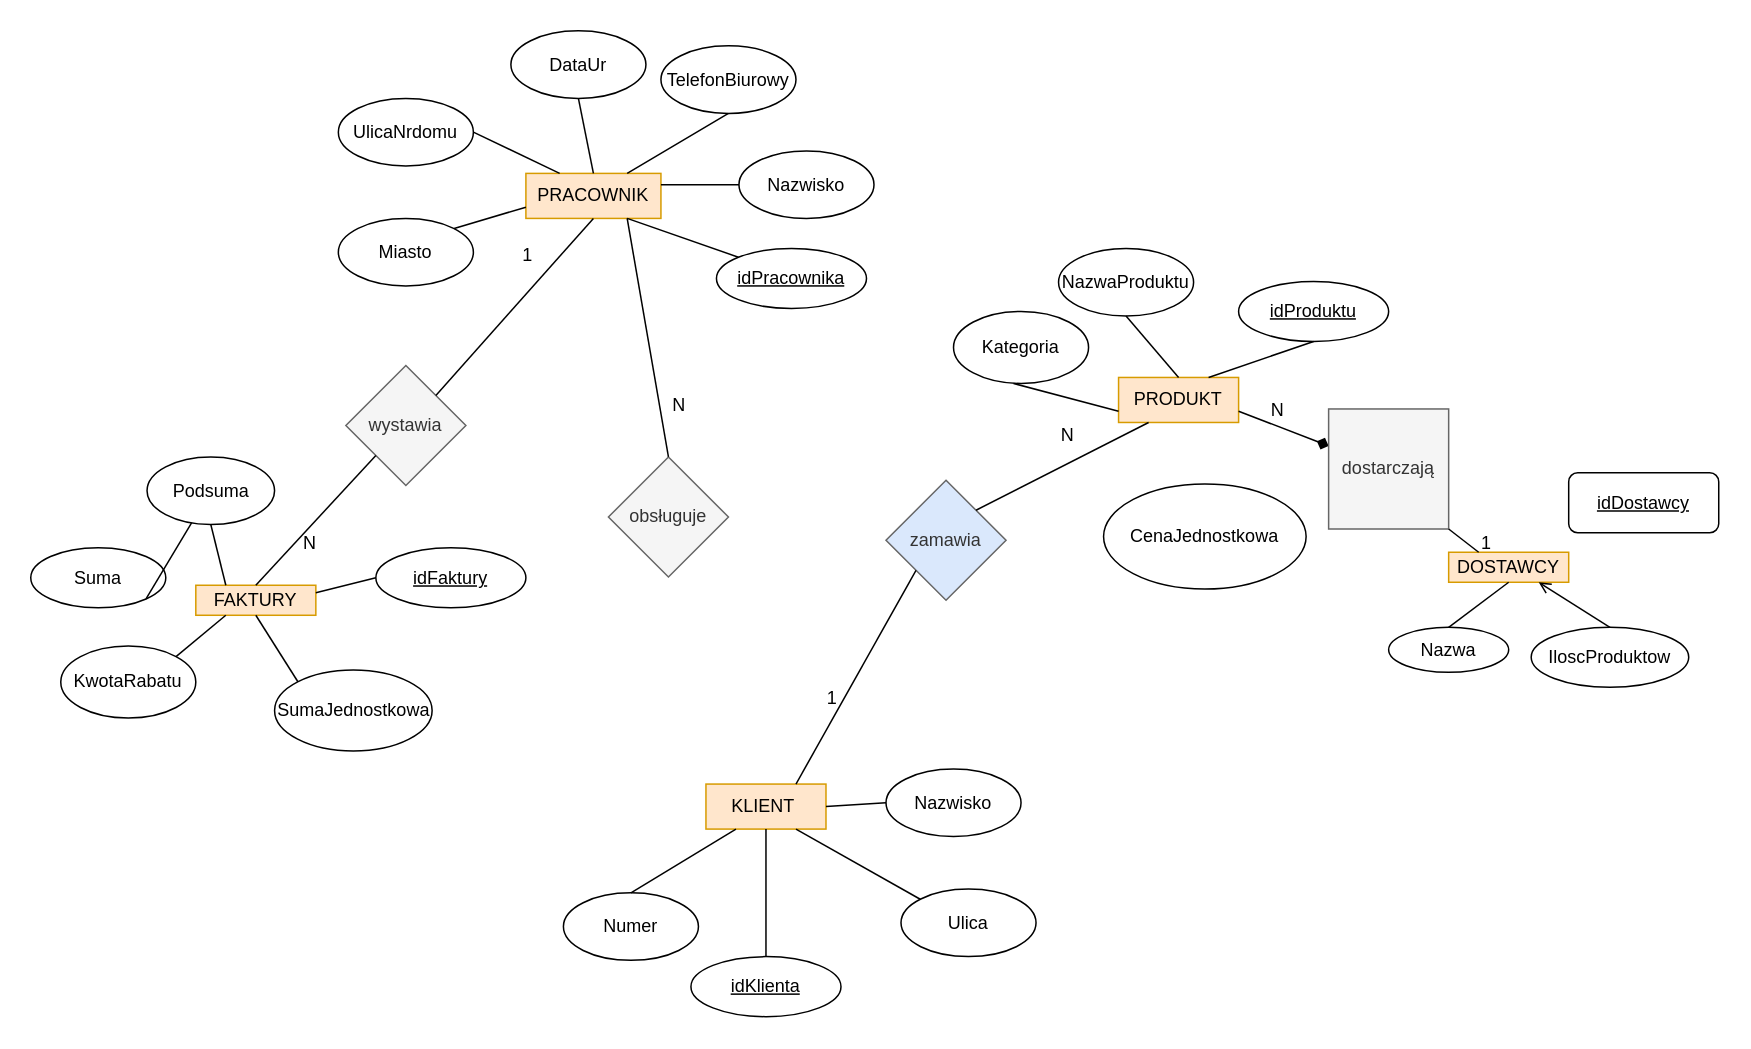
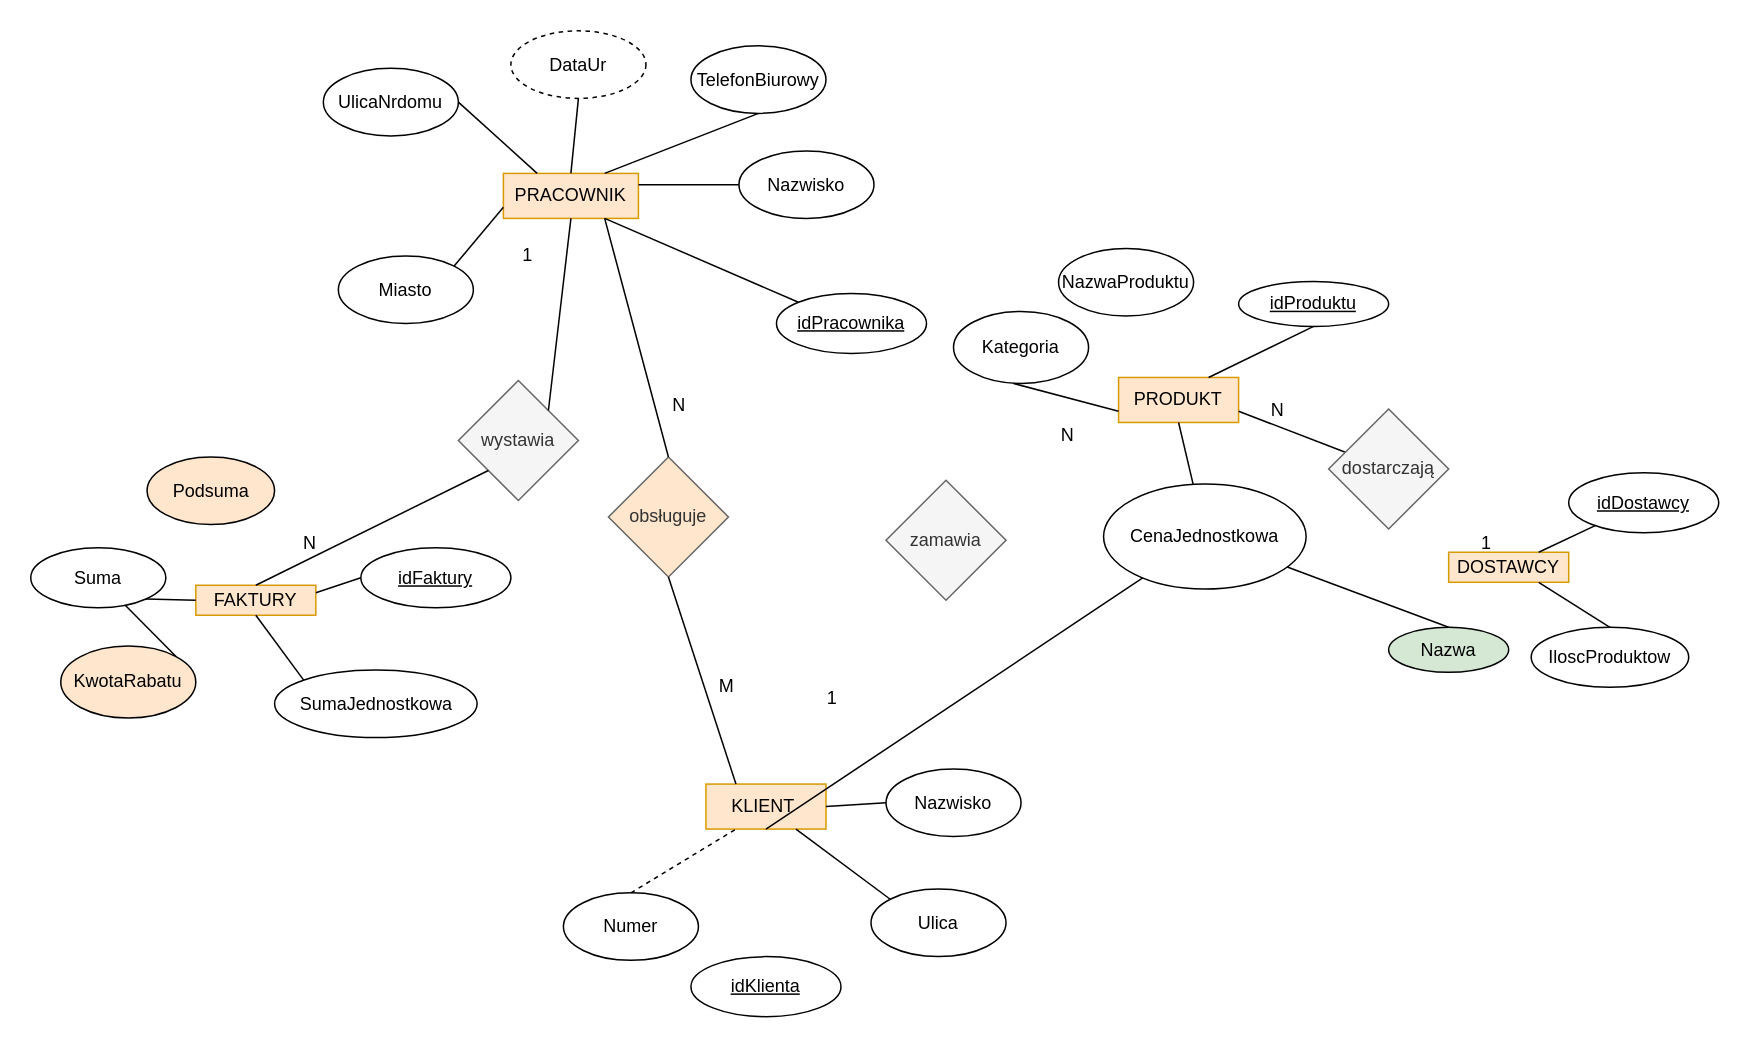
(578, 65) -> (578, 65)
(728, 80) -> (758, 80)
(406, 132) -> (391, 102)
(593, 196) -> (571, 196)
(406, 252) -> (406, 290)
(791, 278) -> (851, 323)
(1313, 311) -> (1313, 304)
(1152, 347) -> none
(406, 425) -> (518, 440)
(1317, 441) -> (1330, 446)
none -> (1186, 454)
(1062, 466) -> none
(1388, 469) -> (1388, 469)
(211, 491) -> (211, 491)
(1643, 503) -> (1643, 503)
(668, 517) -> (668, 517)
none -> (1566, 539)
(946, 540) -> (946, 540)
(1464, 541) -> none
(218, 555) -> none
(169, 561) -> (170, 599)
(451, 578) -> (436, 578)
(1544, 585) -> (1542, 585)
(1478, 605) -> (1368, 597)
(201, 636) -> (151, 631)
(1448, 650) -> (1448, 650)
(856, 677) -> none
none -> (702, 681)
(128, 682) -> (128, 682)
none -> (739, 686)
(353, 710) -> (376, 704)
(684, 860) -> (684, 860)
(766, 892) -> (954, 703)
(968, 923) -> (938, 923)
